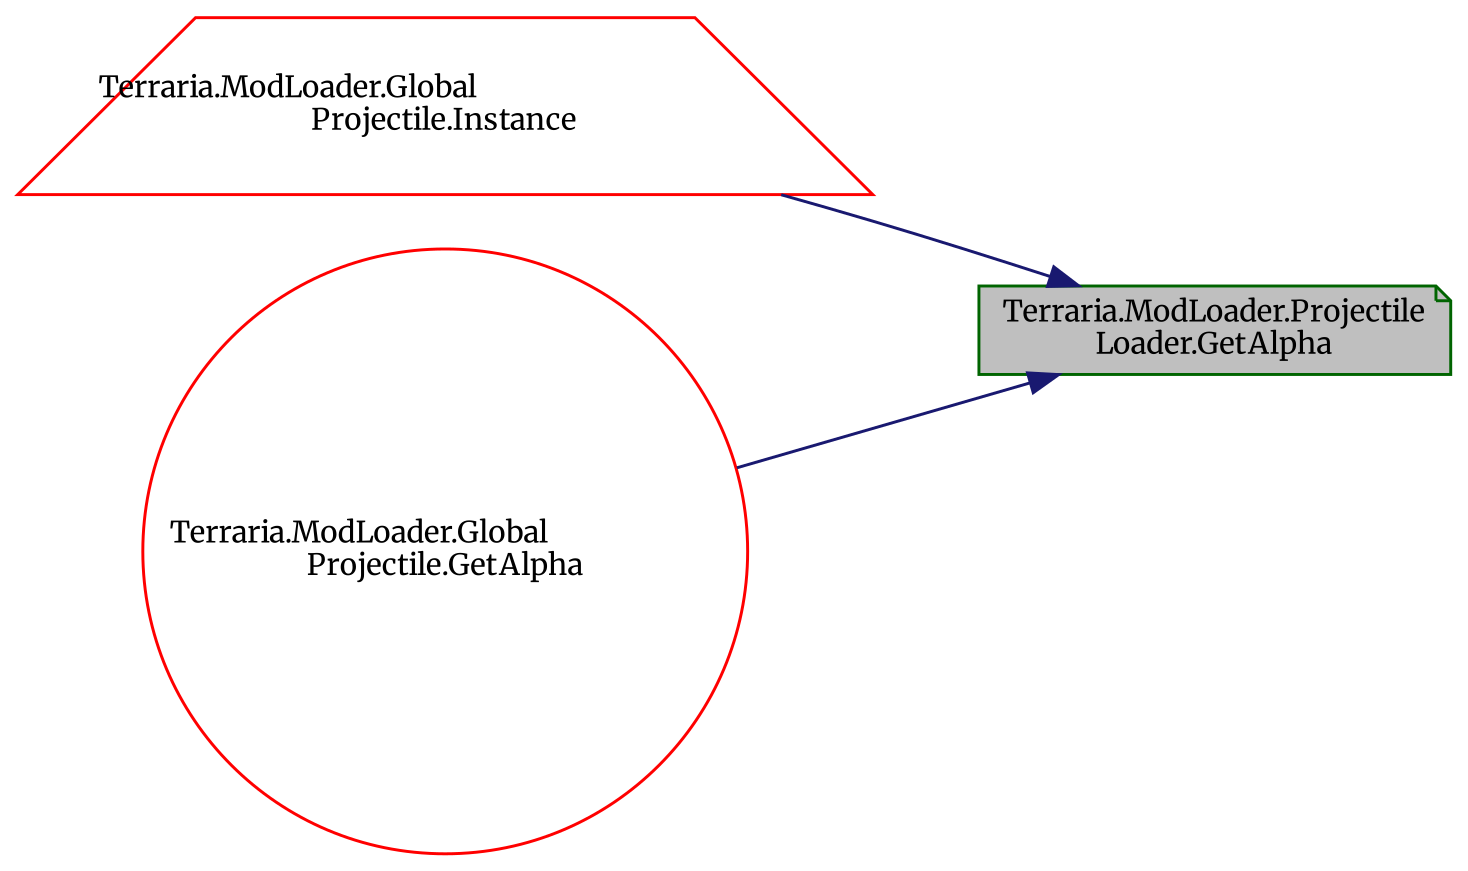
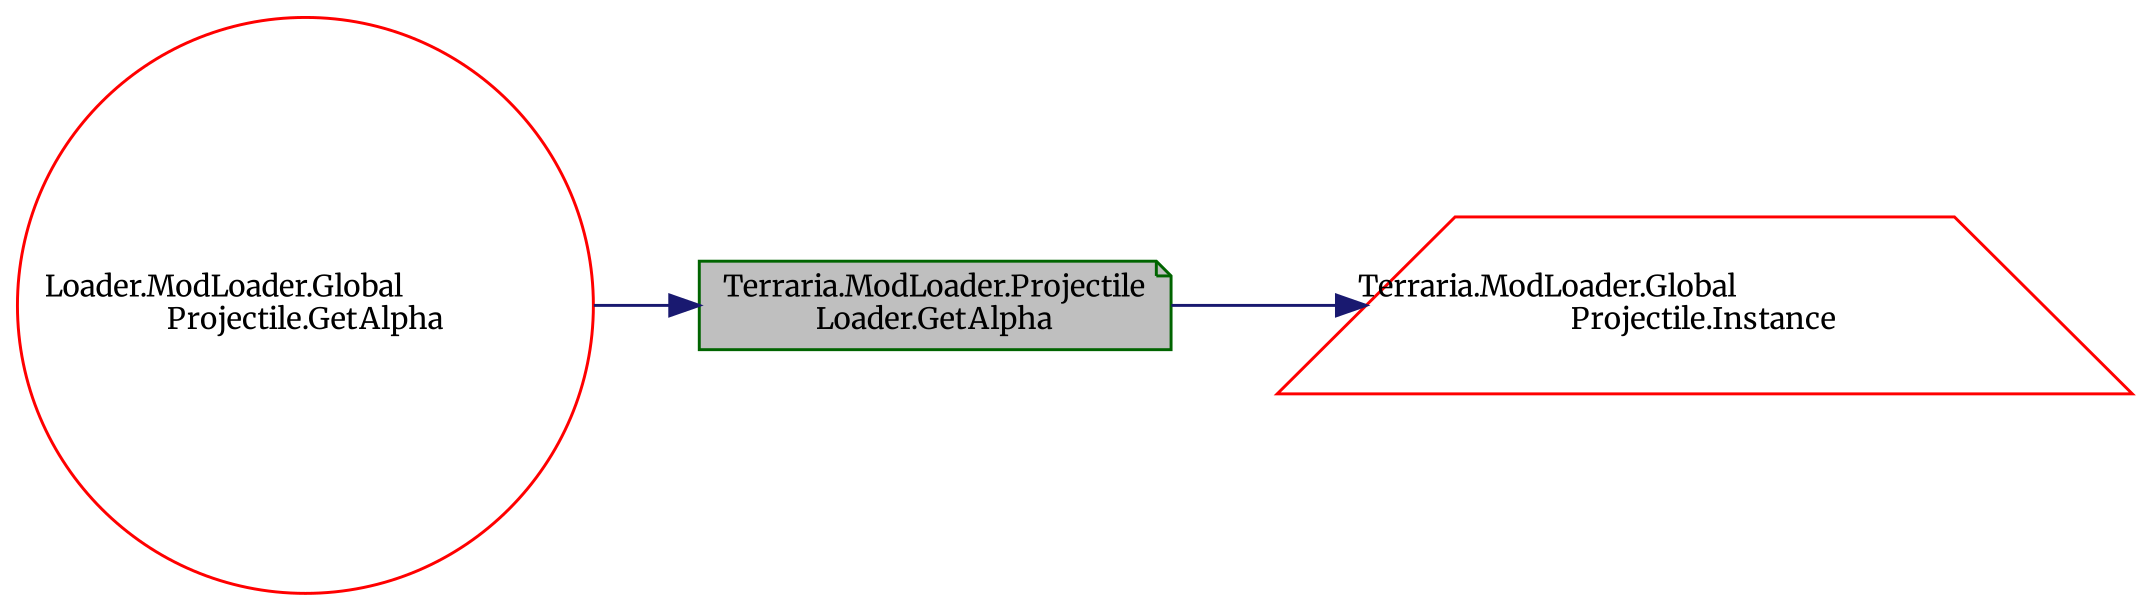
(916, 234) -> (1254, 305)
(445, 551) -> (305, 305)
